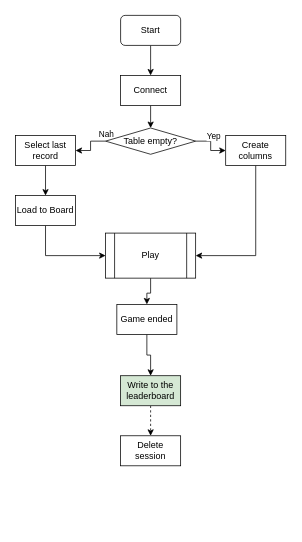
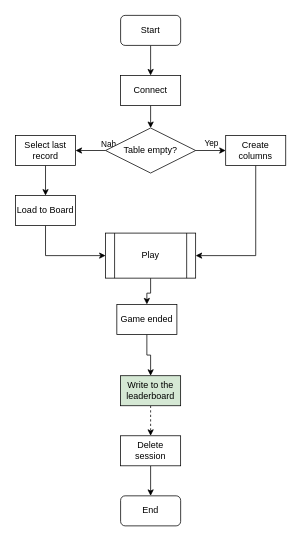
(150, 141) -> (150, 150)
none -> (150, 477)
none -> (150, 510)
